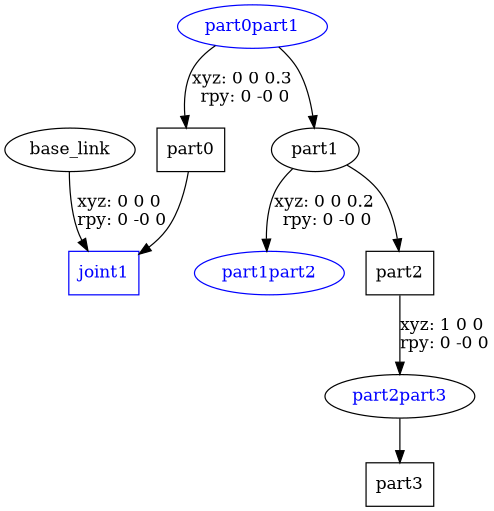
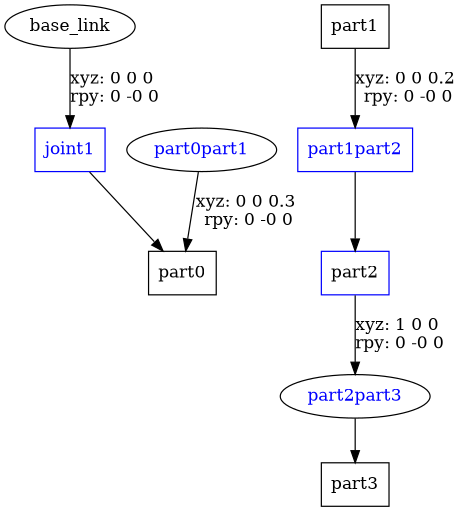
(252, 27) -> (202, 150)
(302, 78) -> none
(315, 150) -> (355, 27)
(382, 195) -> (355, 205)
(176, 214) -> (122, 207)
(269, 273) -> (355, 150)
(400, 273) -> (355, 273)
